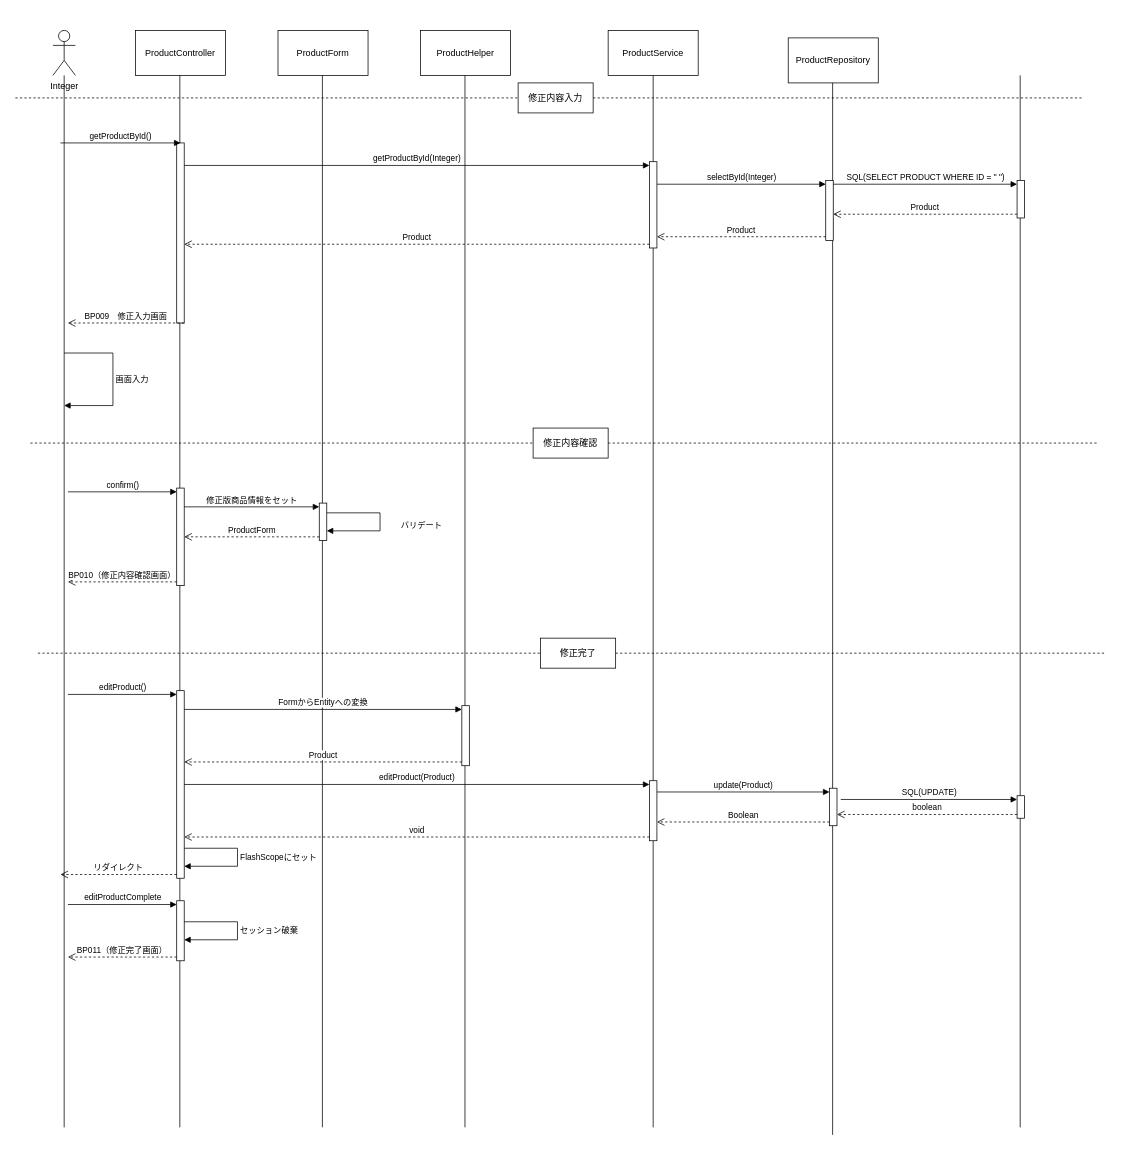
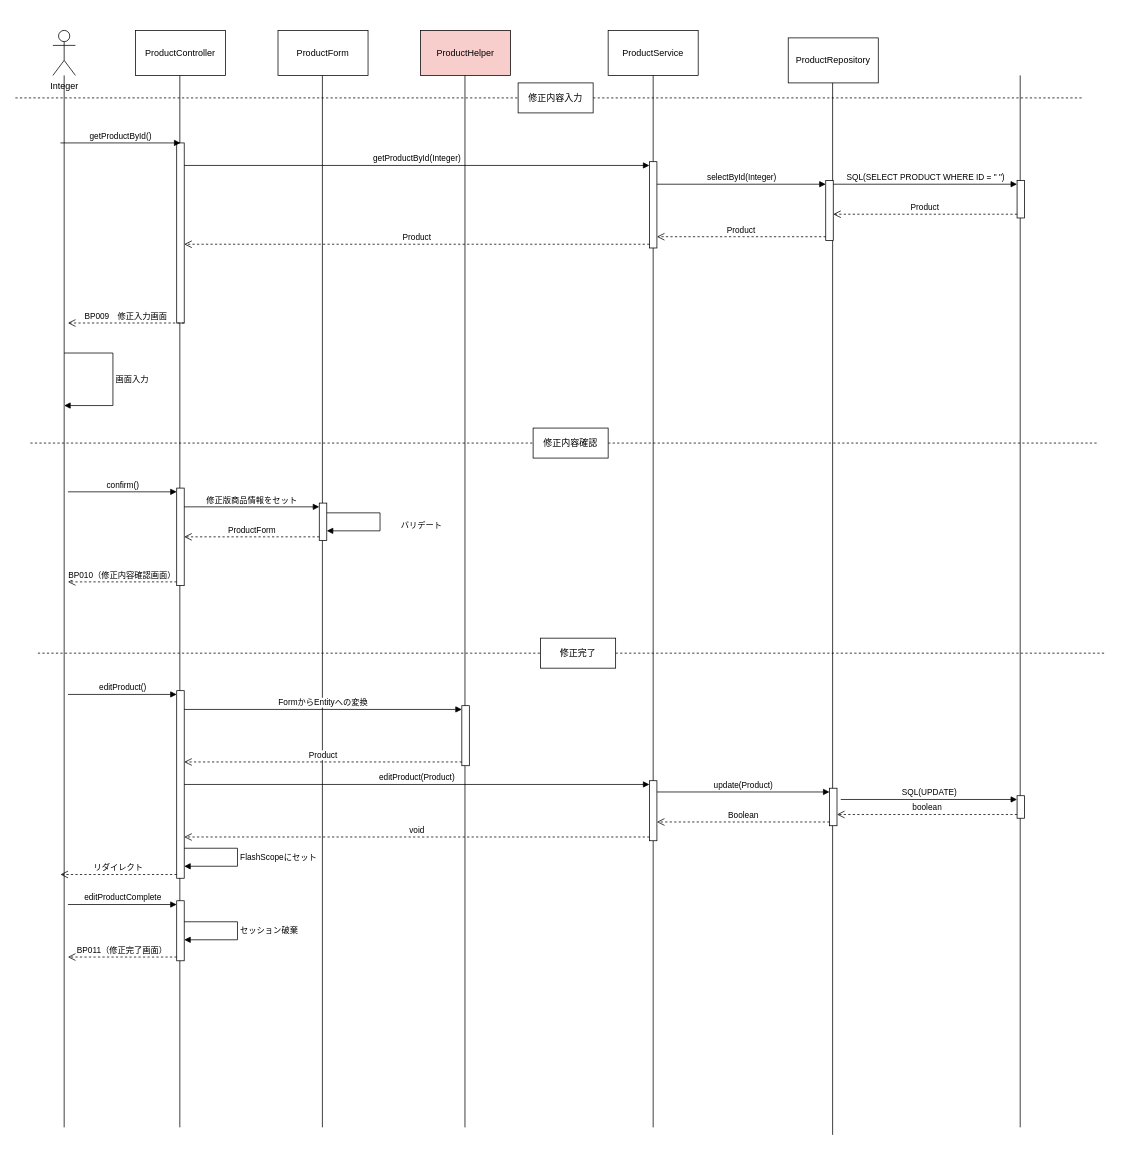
(465, 53) -> (465, 53)
